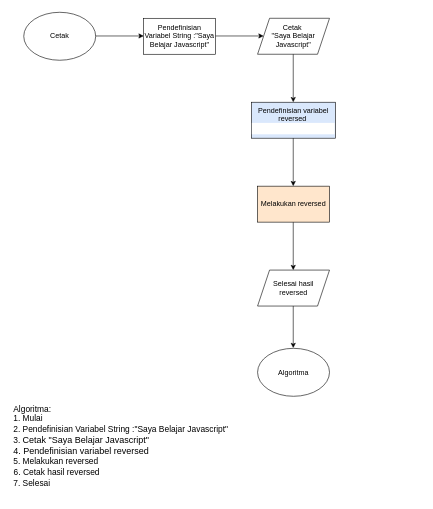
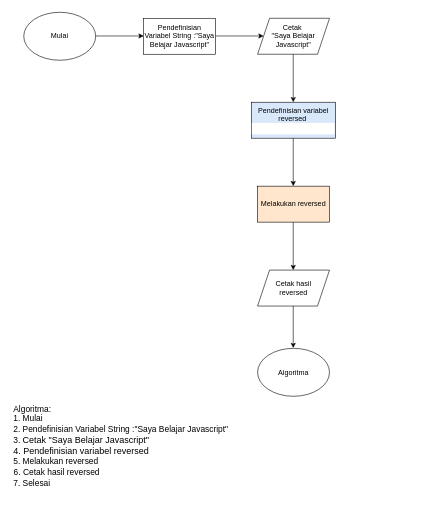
(60, 36) -> (60, 36)
(294, 288) -> (294, 288)
